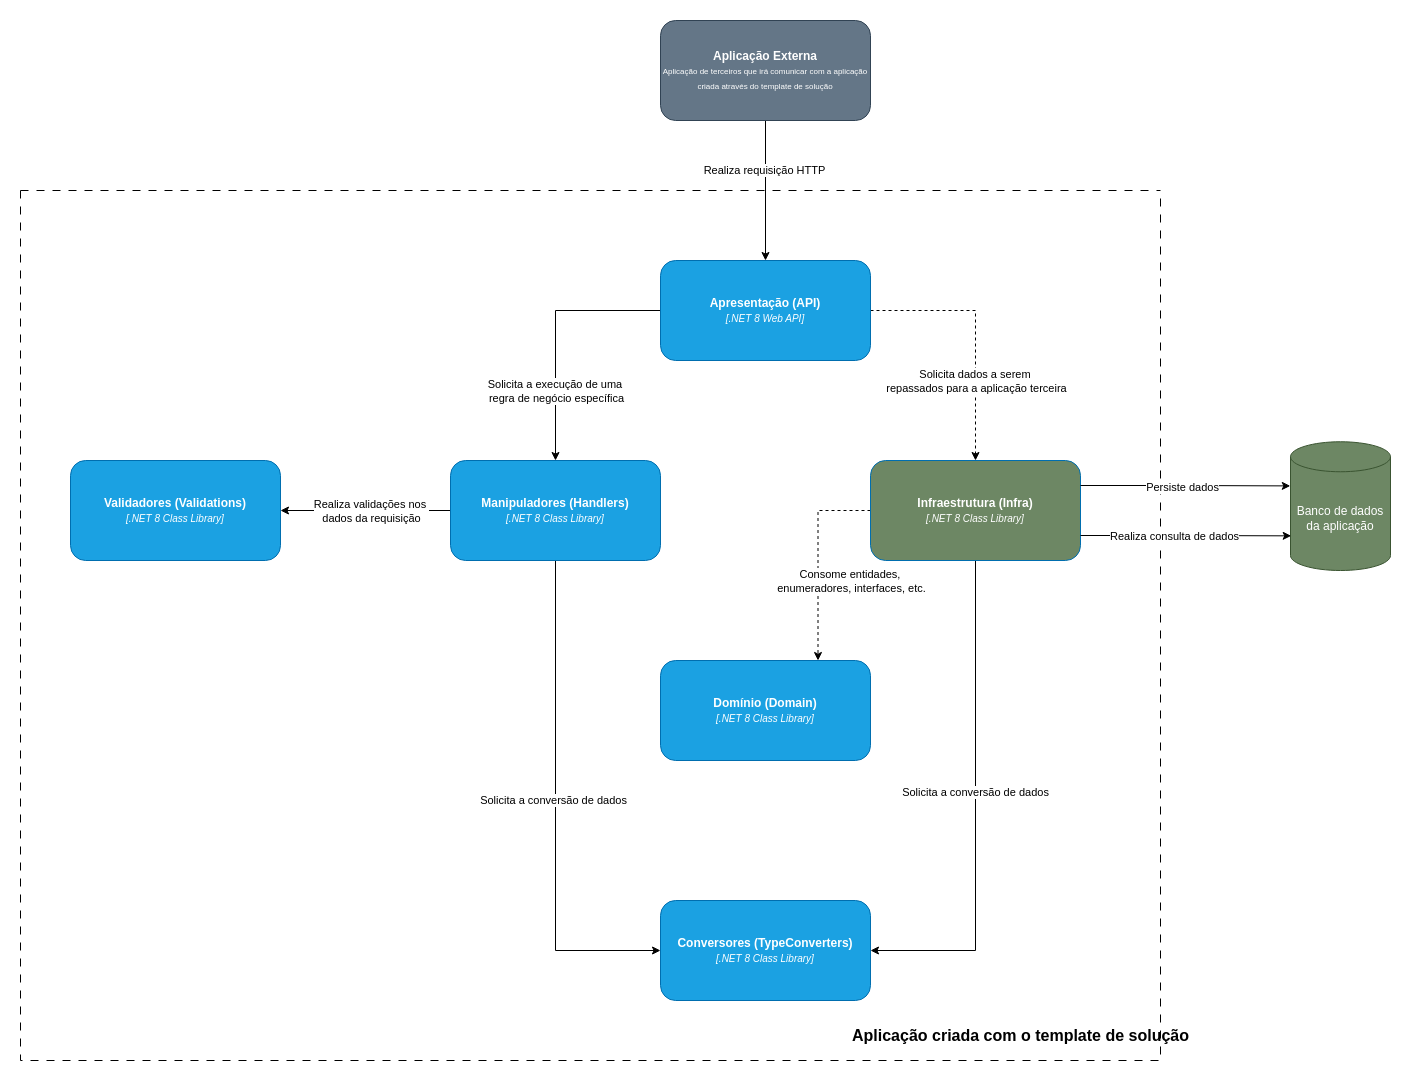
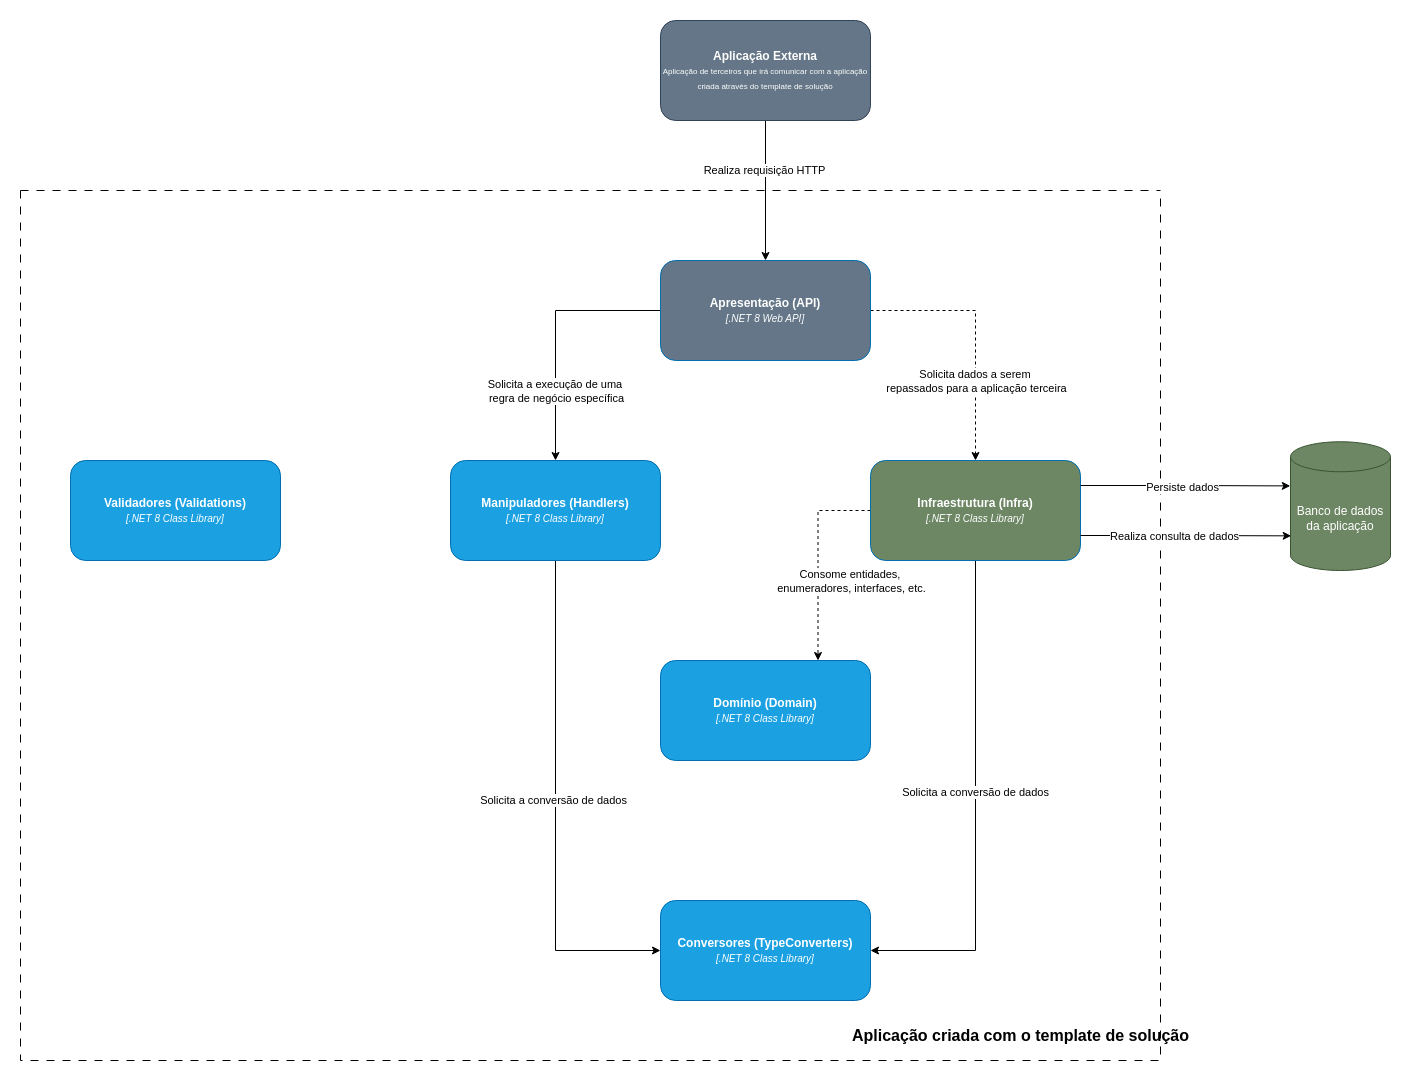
(766, 311) -> (766, 311)
(301, 511) -> none
